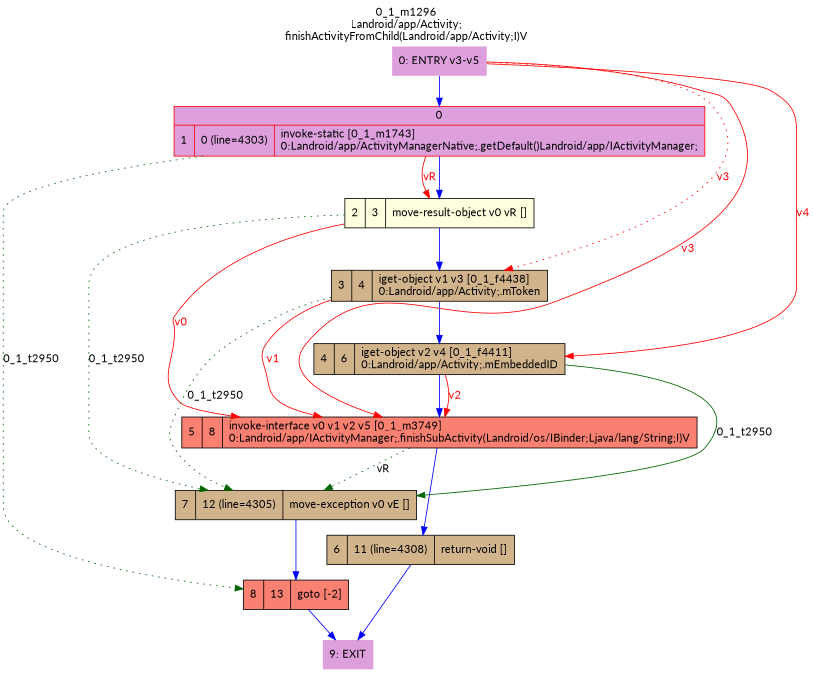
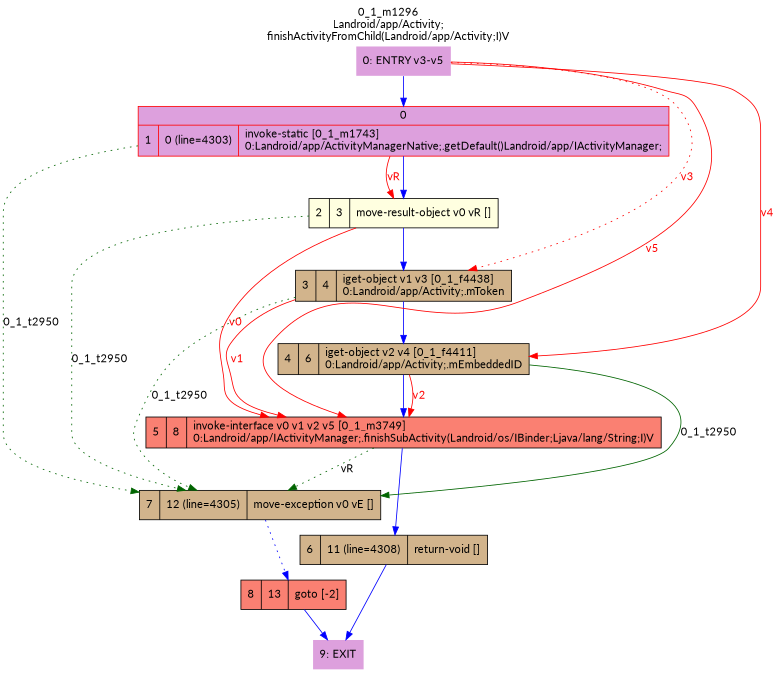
(688, 249) -> (652, 249)
(3, 381) -> (3, 317)
(296, 546) -> (275, 546)
